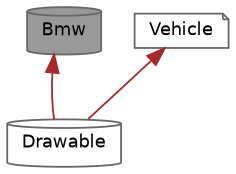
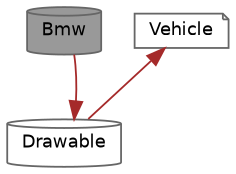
(52, 96) -> (76, 78)
